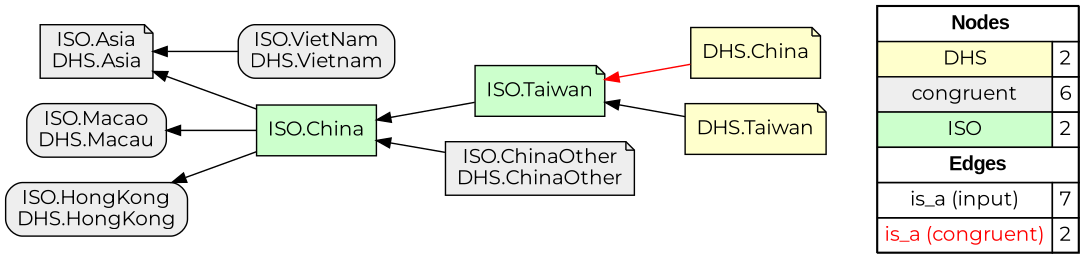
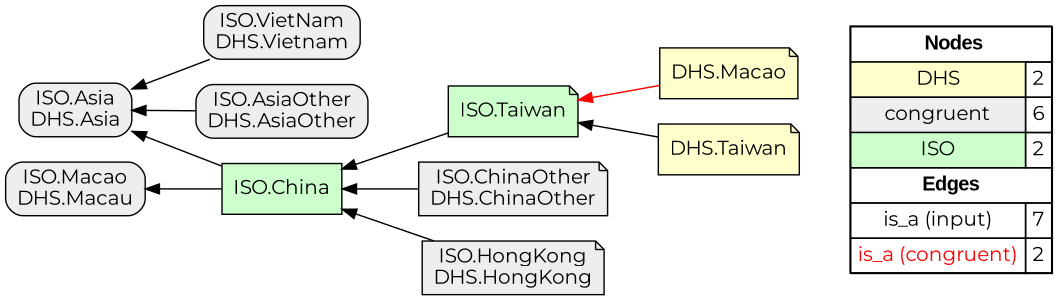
(97, 51) -> (75, 110)
(756, 53) -> (729, 73)
none -> (282, 111)
(221, 165) -> (395, 227)
(97, 209) -> (513, 268)
